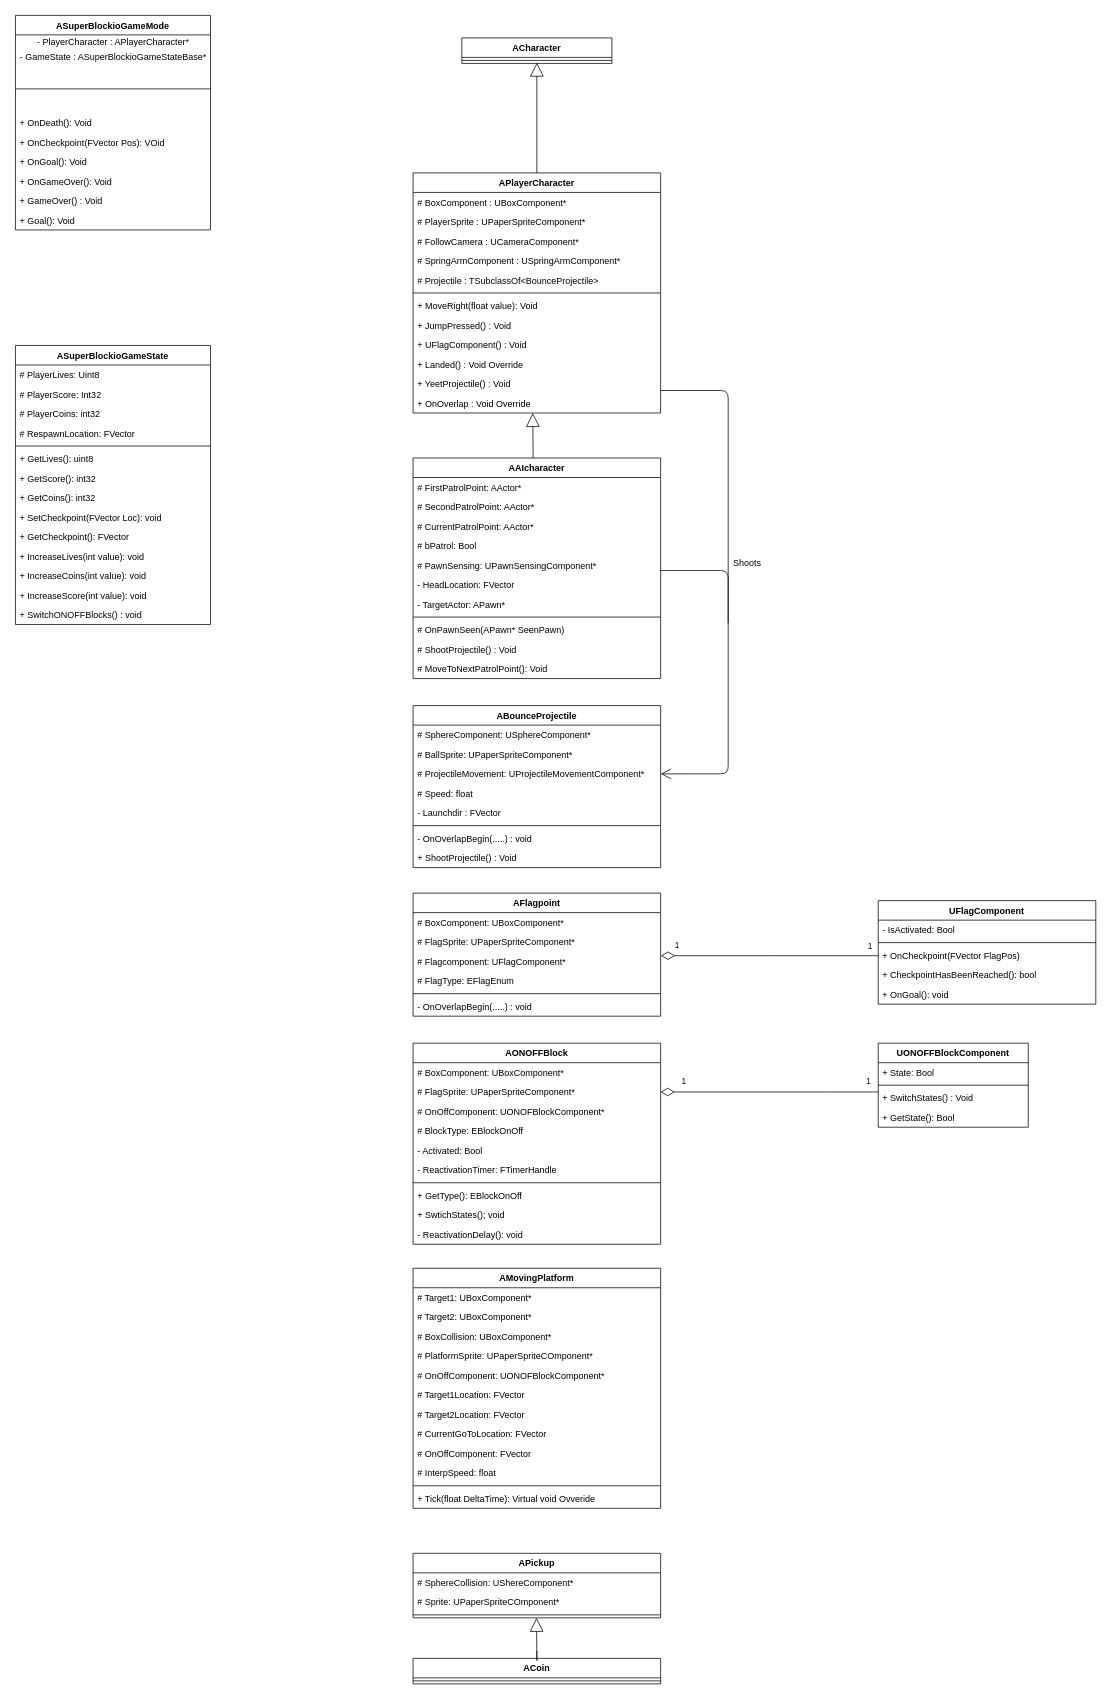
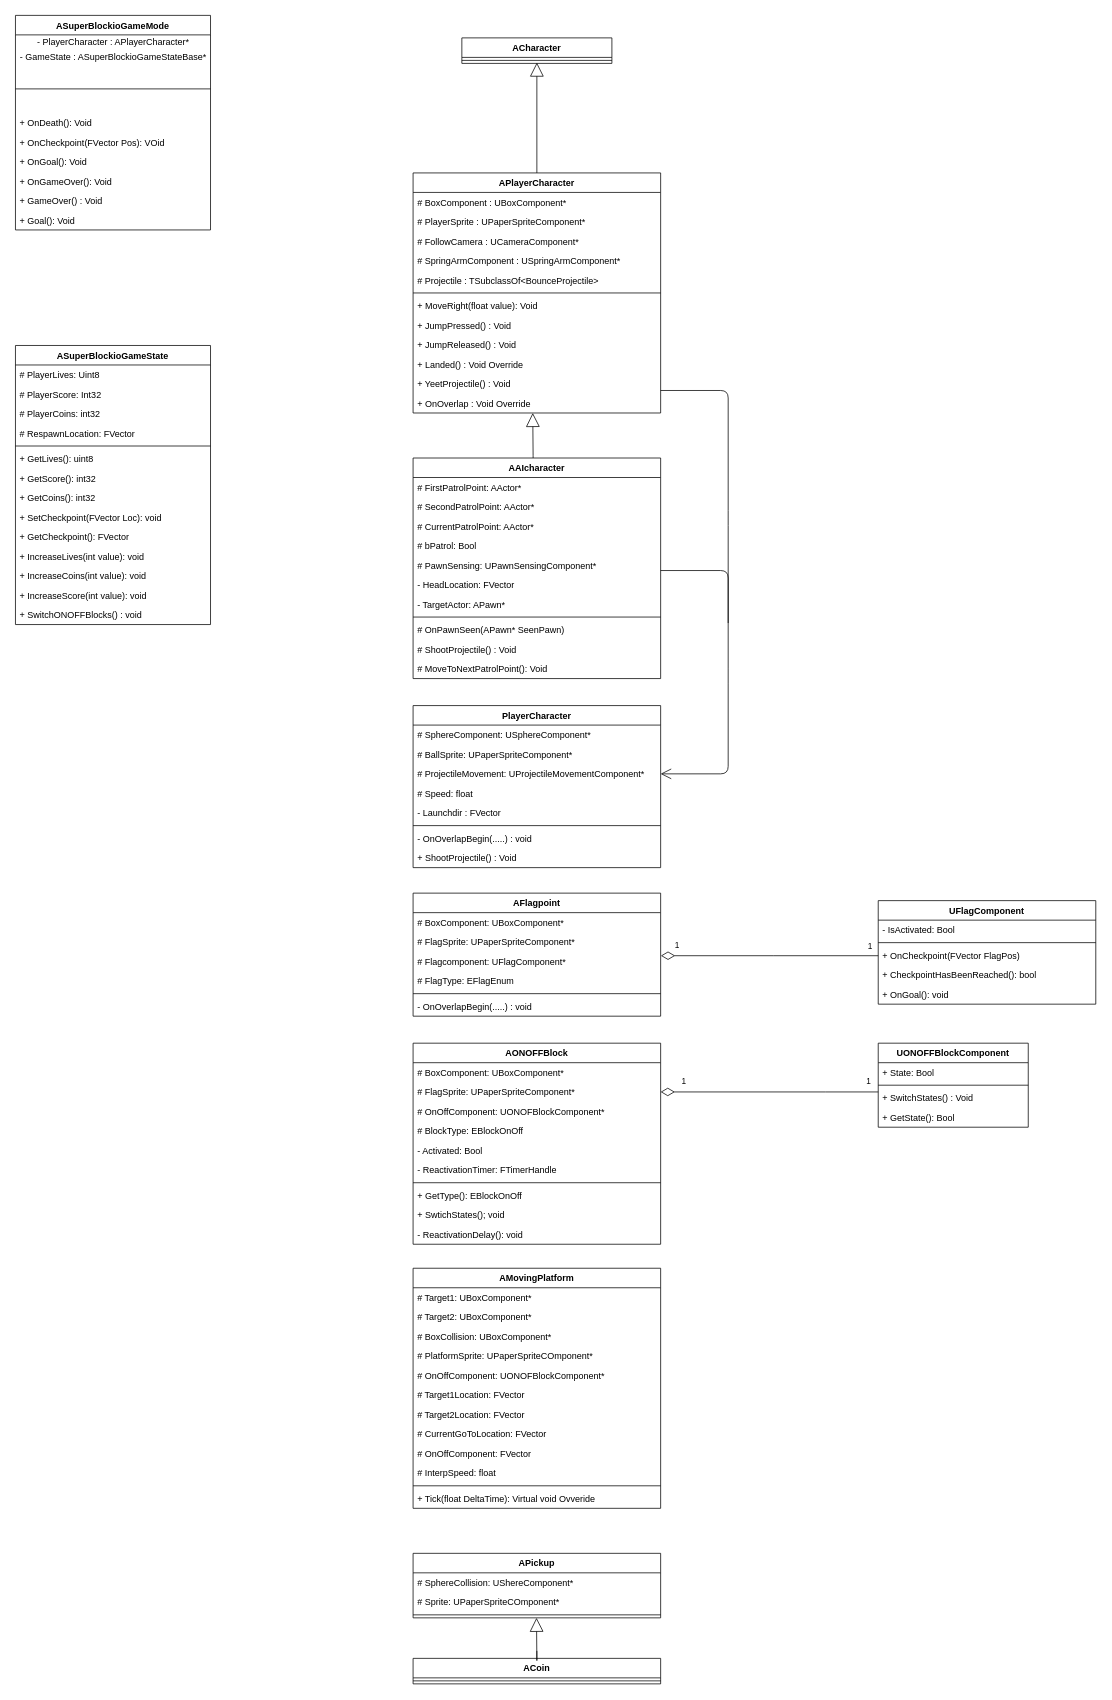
(473, 345) -> (468, 345)
(747, 563) -> none
(536, 716) -> (536, 716)
